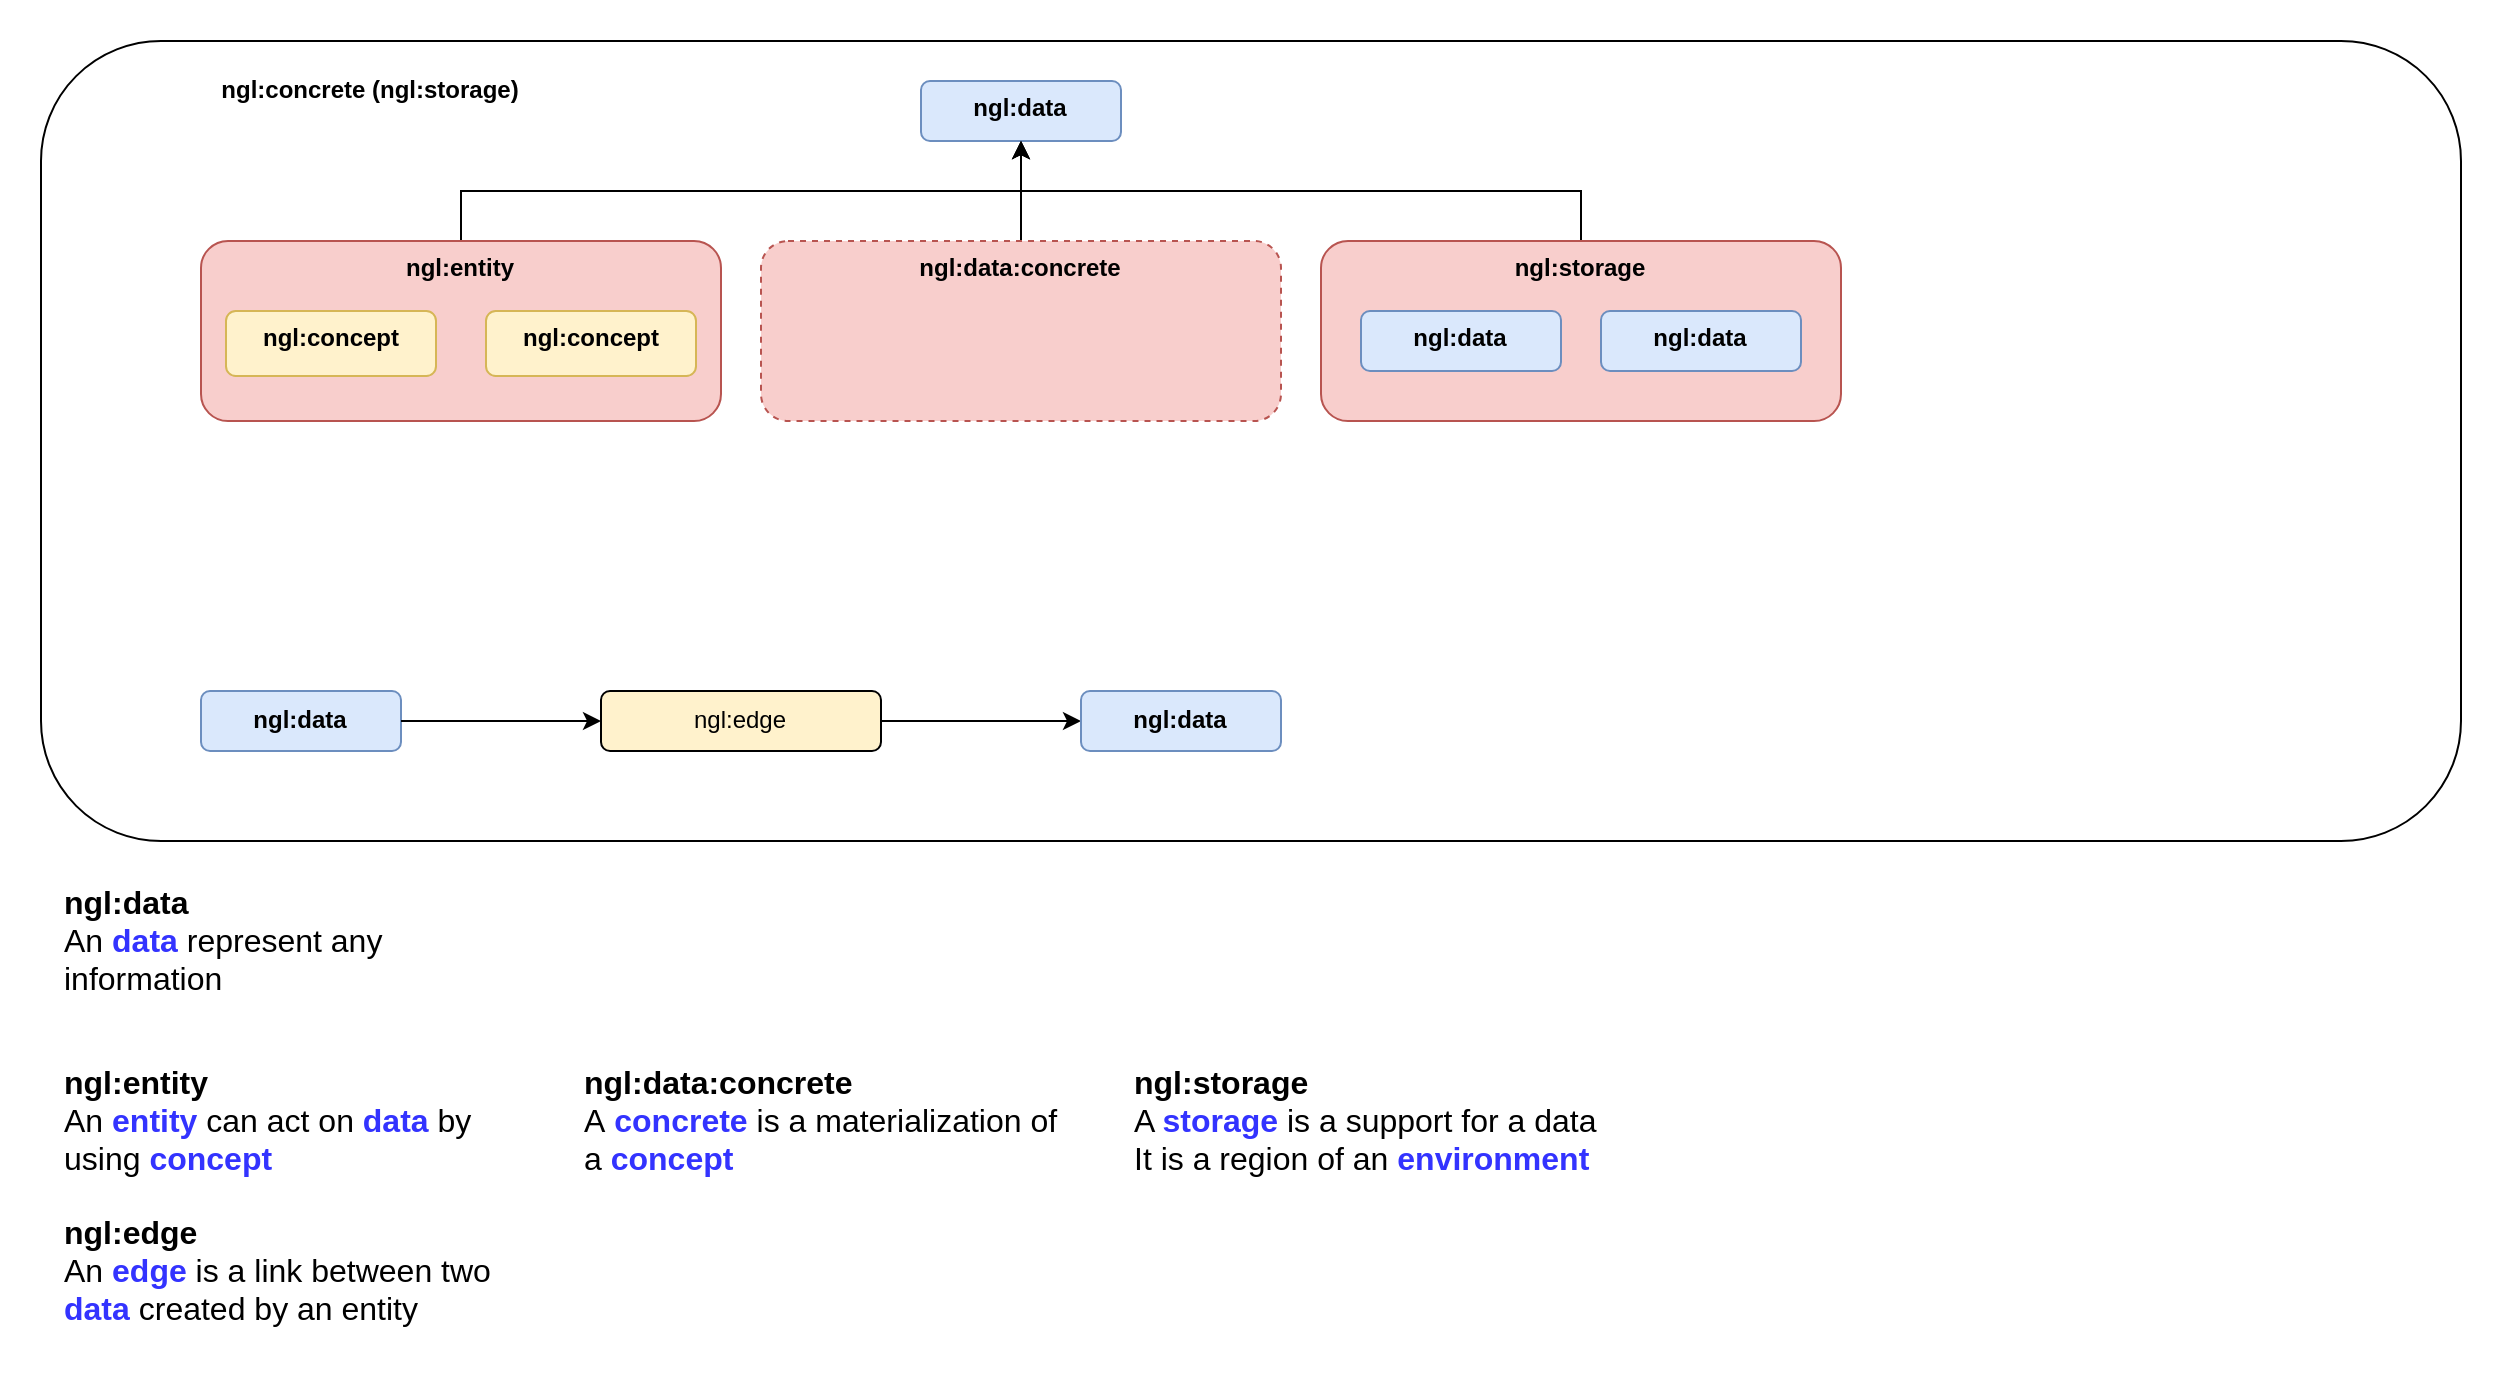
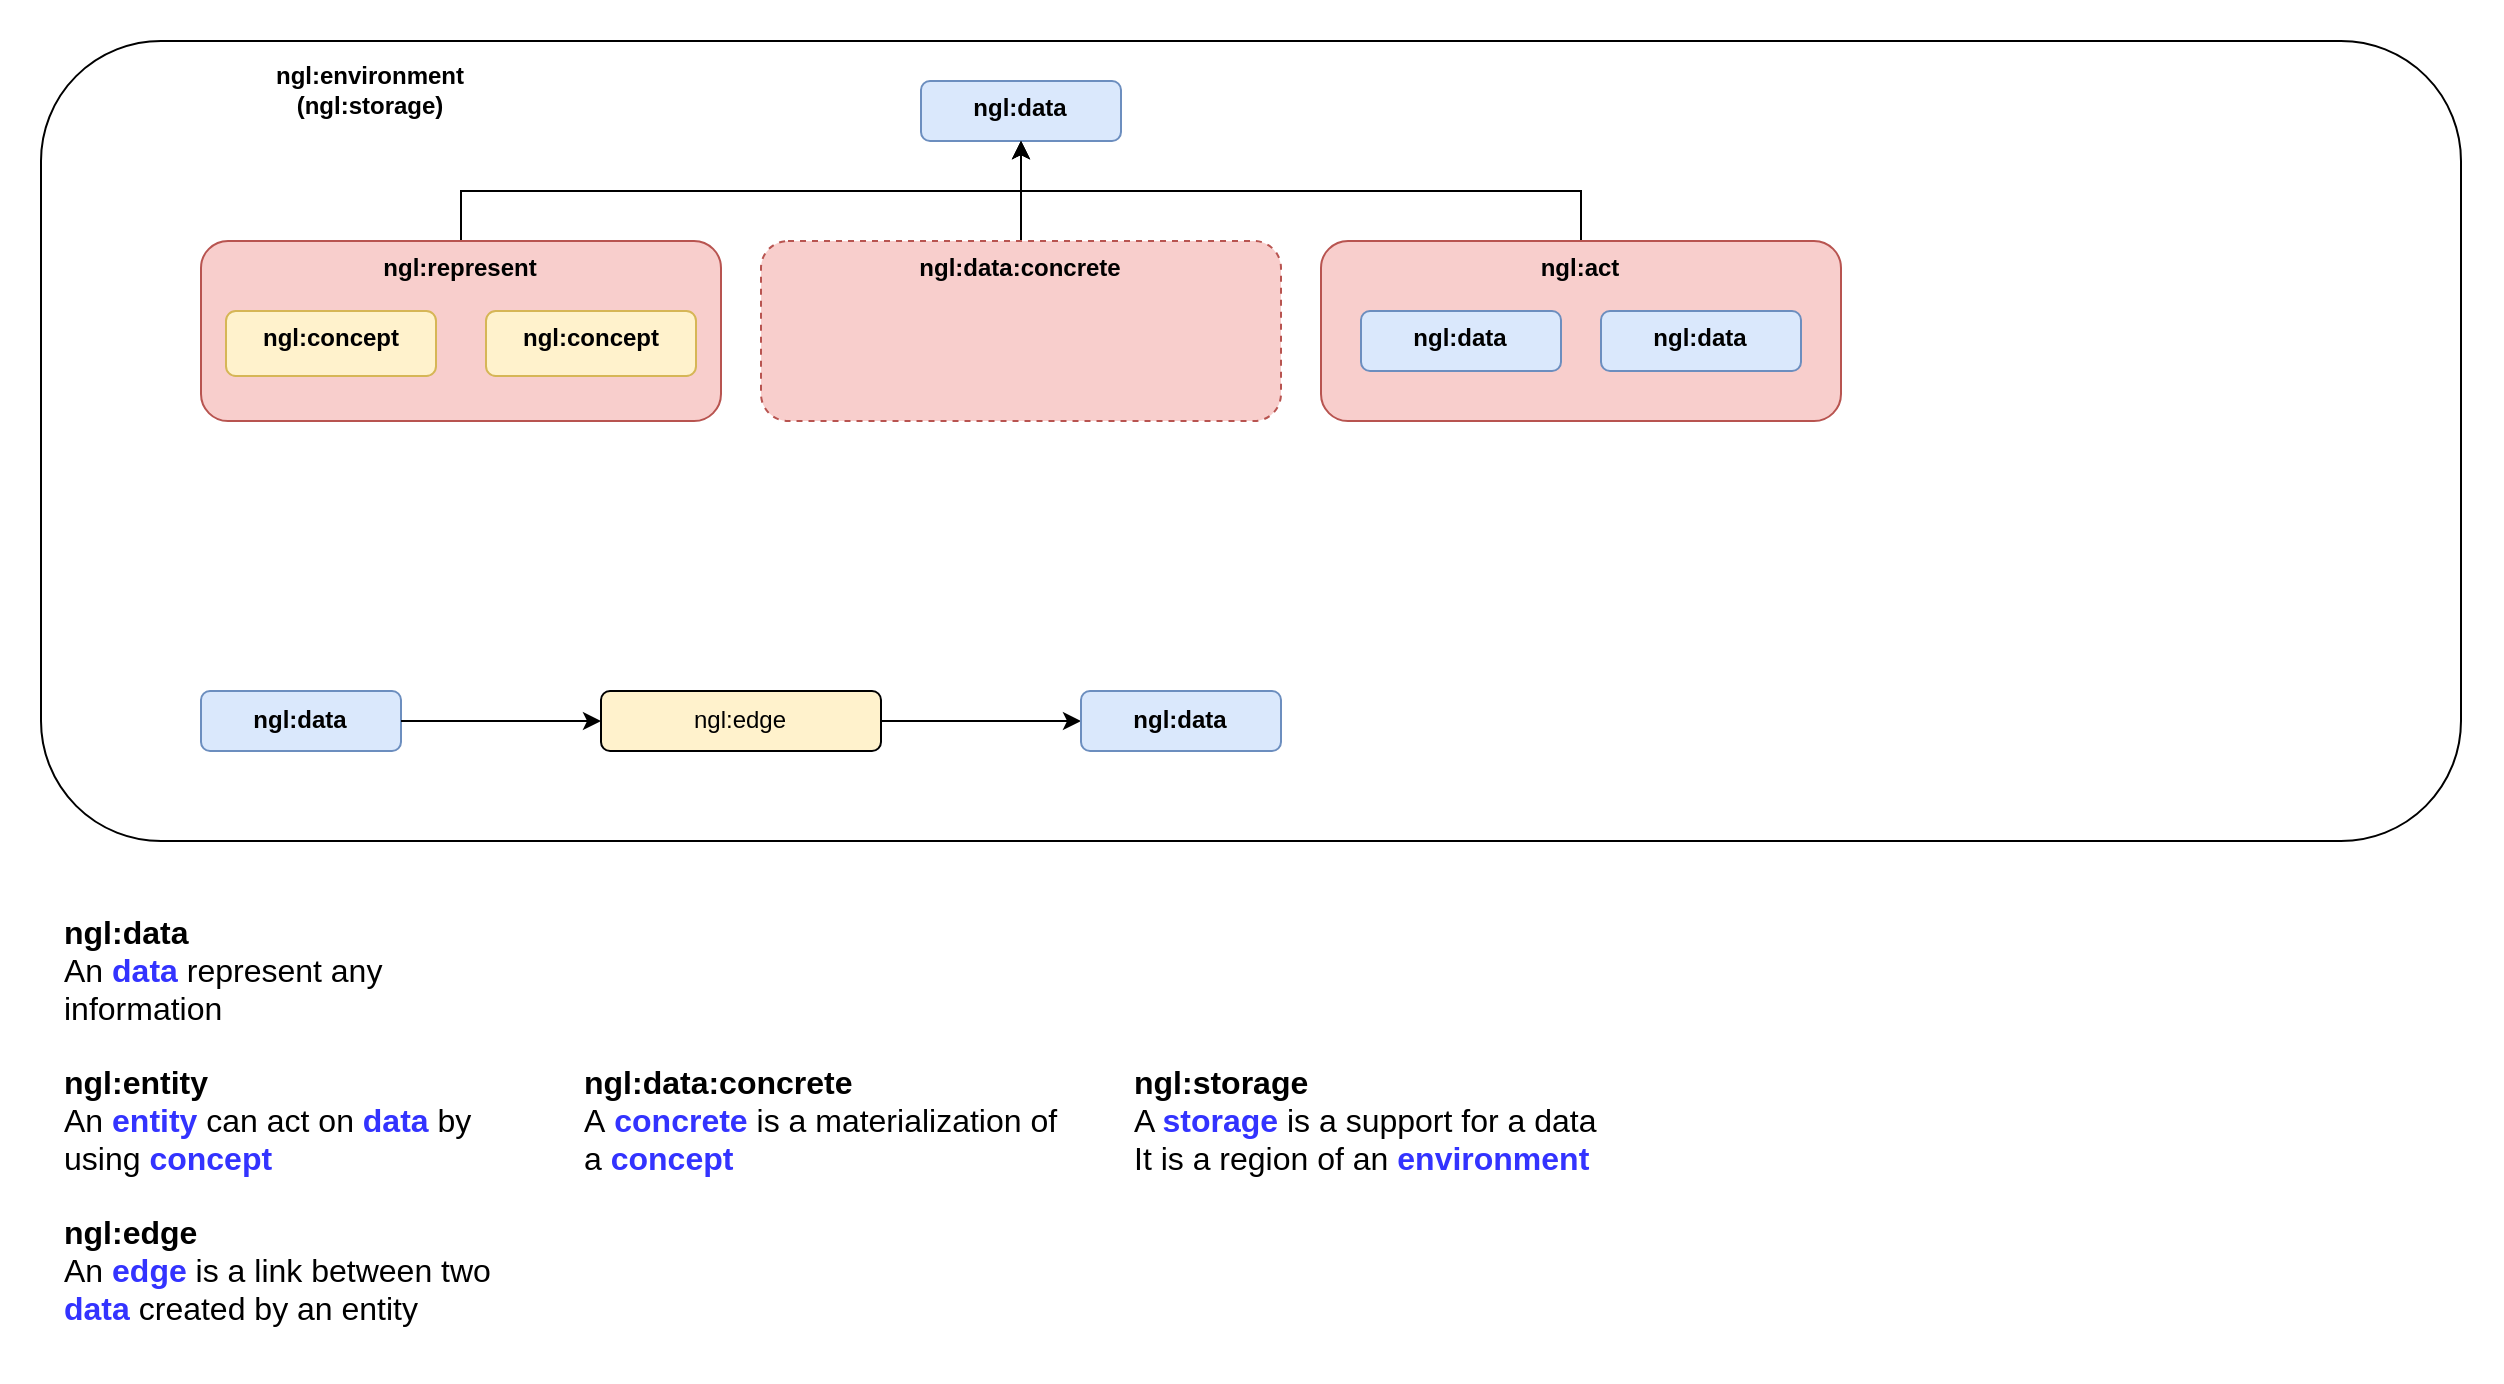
(371, 91) -> (371, 91)
(461, 269) -> (461, 269)
(1581, 269) -> (1581, 269)
(301, 941) -> (301, 971)
